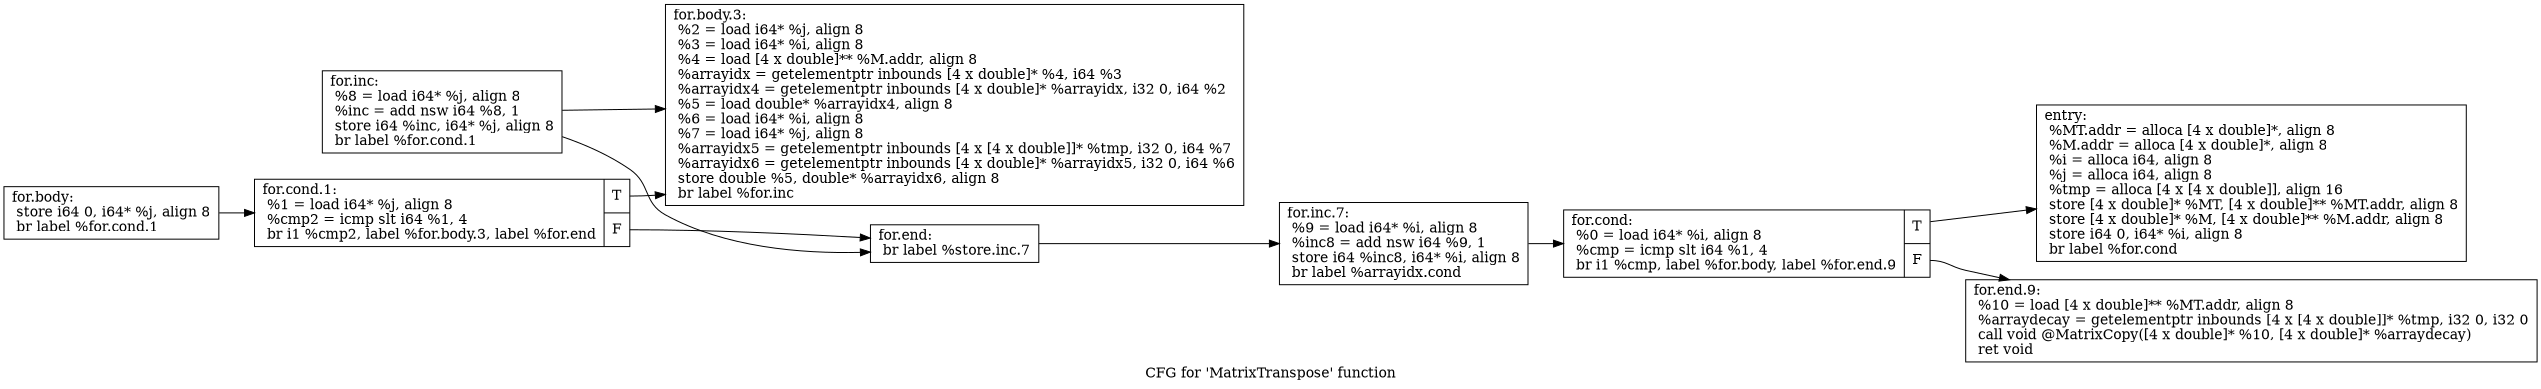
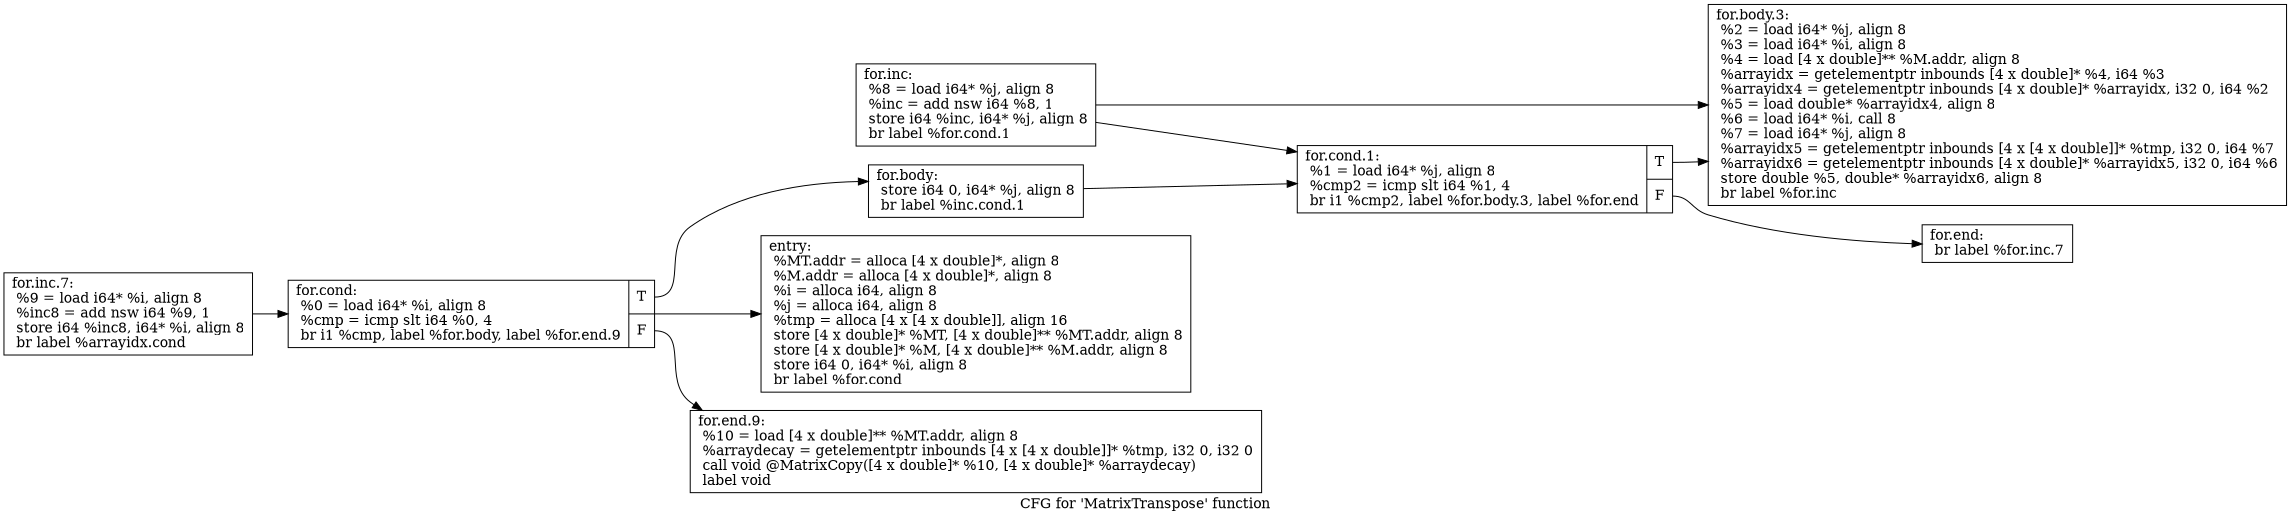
(769, 119) -> (1806, 119)
none -> (730, 205)
(680, 222) -> (1191, 136)
(85, 227) -> (951, 205)
(1154, 244) -> none
(955, 251) -> (1997, 251)
(1670, 251) -> (395, 321)
(2004, 350) -> (735, 481)
